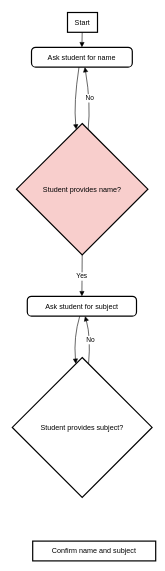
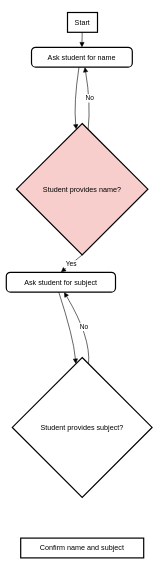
(82, 306) -> (61, 282)
(94, 551) -> (82, 548)
